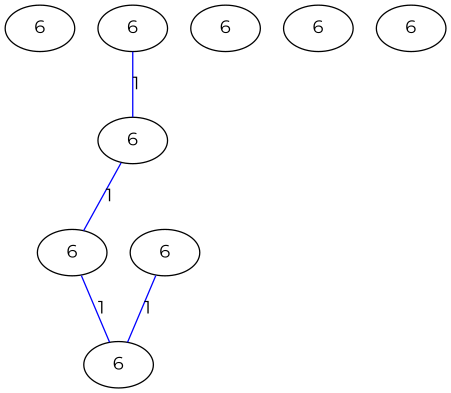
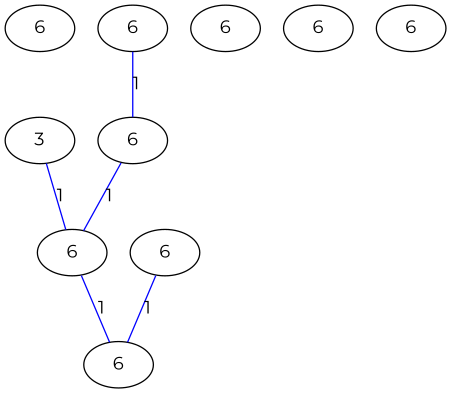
none -> (40, 140)
